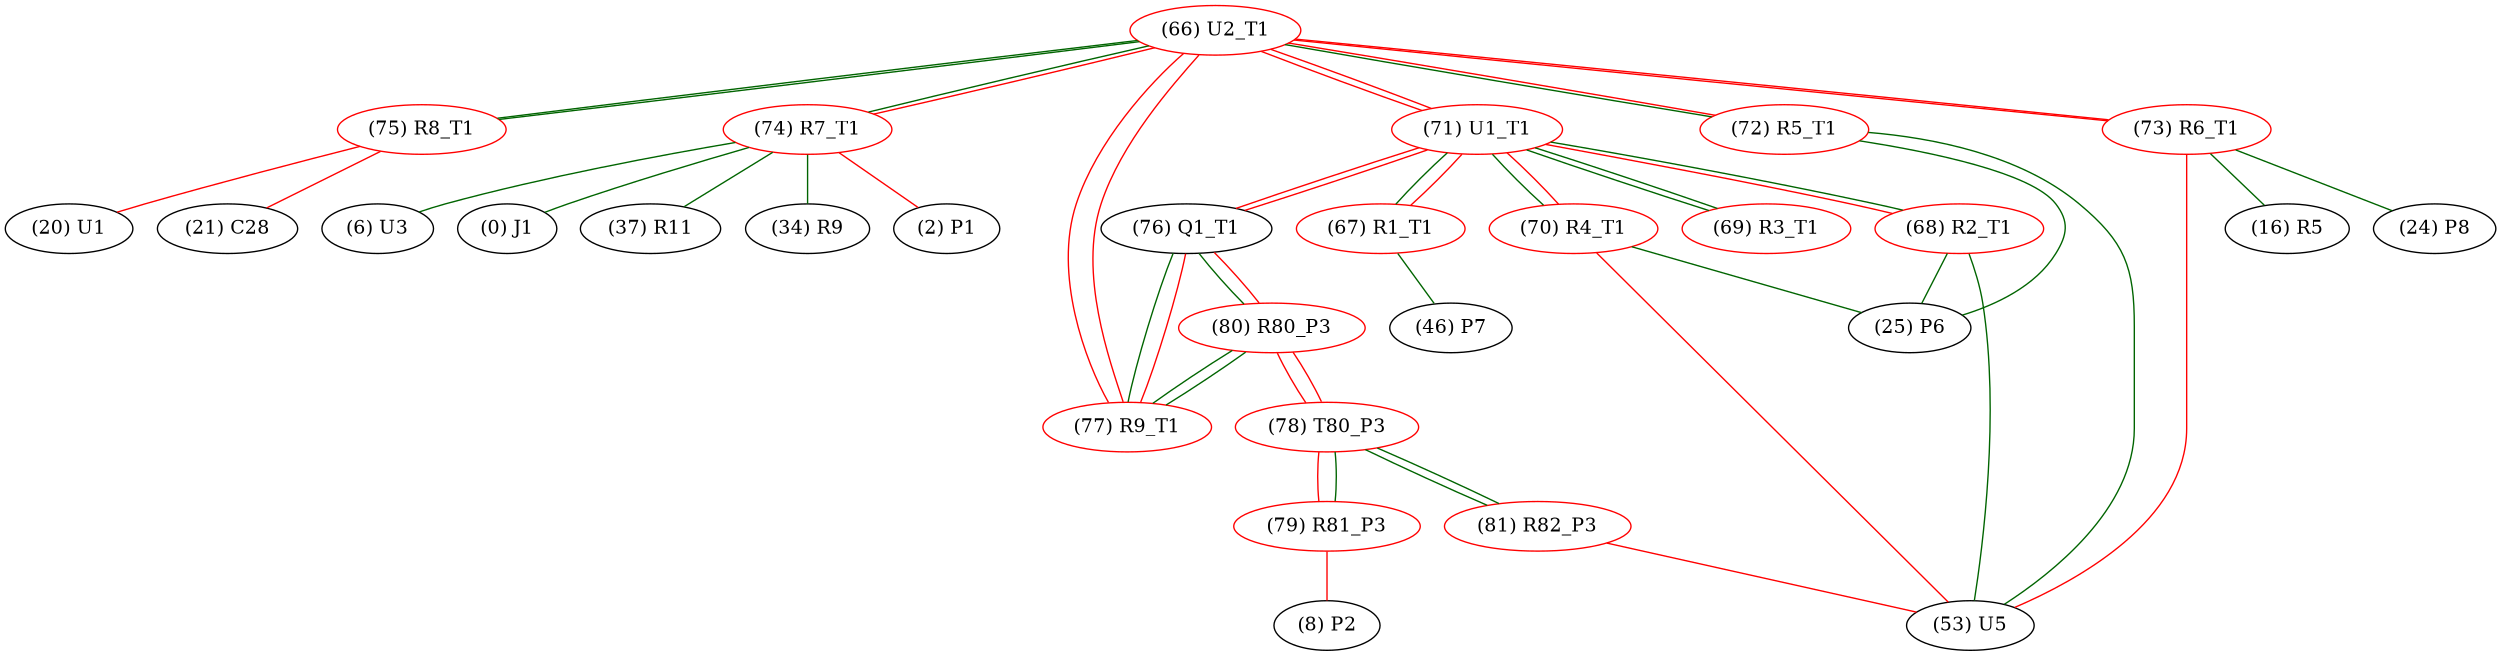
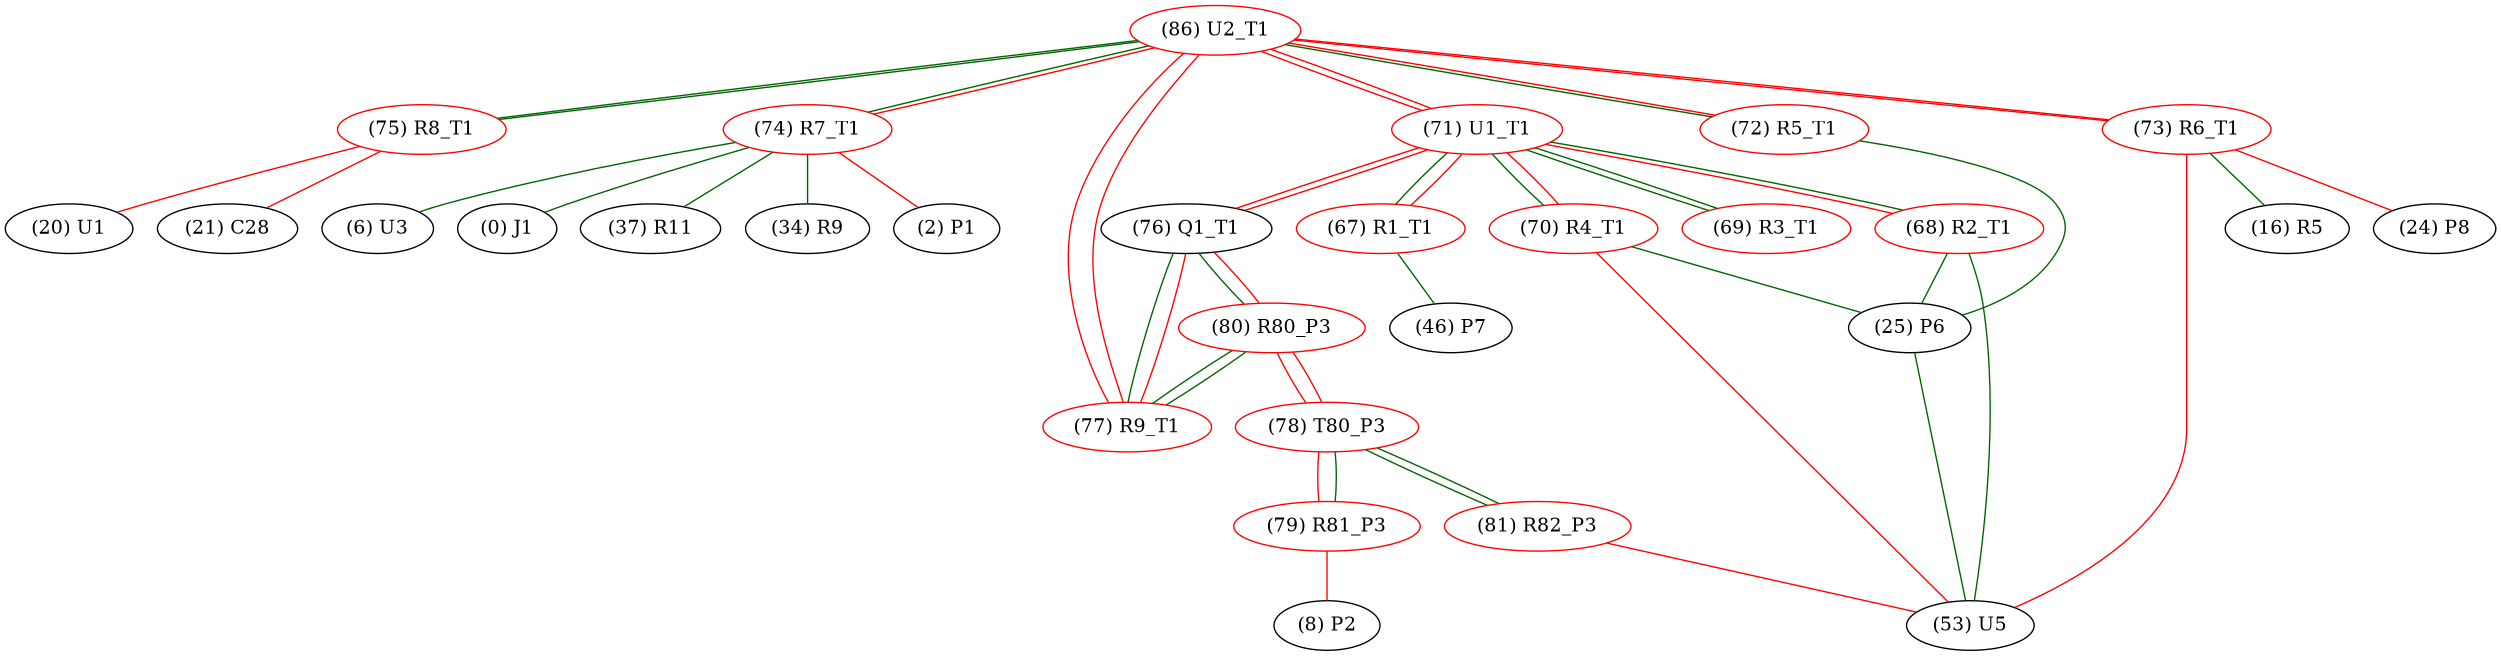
(1215, 30) -> (1215, 30)
(2314, 180) -> (2314, 180)
(2134, 308) -> (1940, 477)
